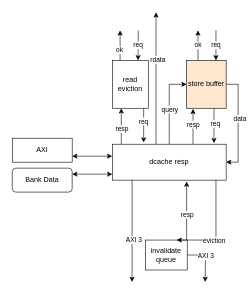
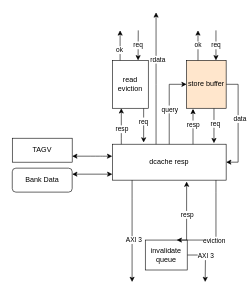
(42, 150) -> (42, 150)
